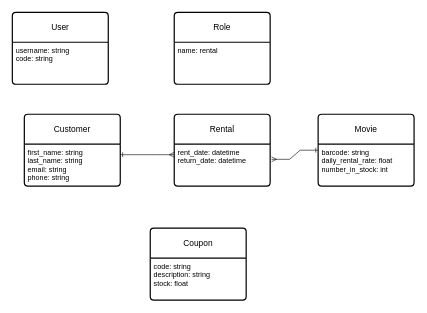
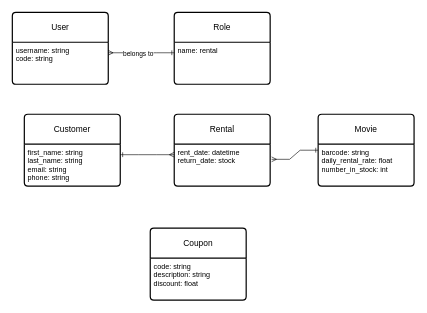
none -> (141, 53)
(217, 157) -> (213, 157)
(188, 275) -> (188, 275)
